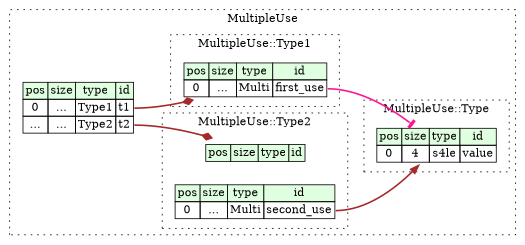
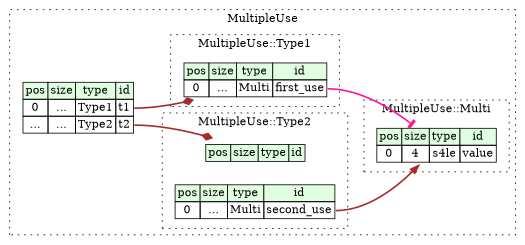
(437, 109) -> (437, 109)
